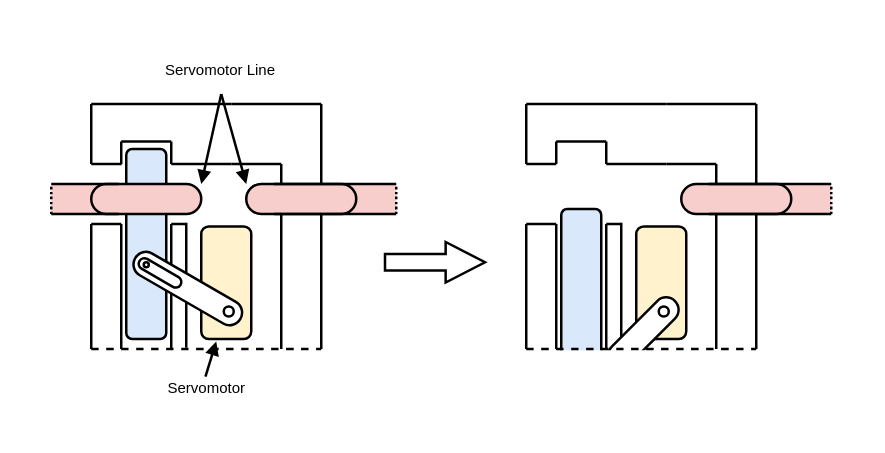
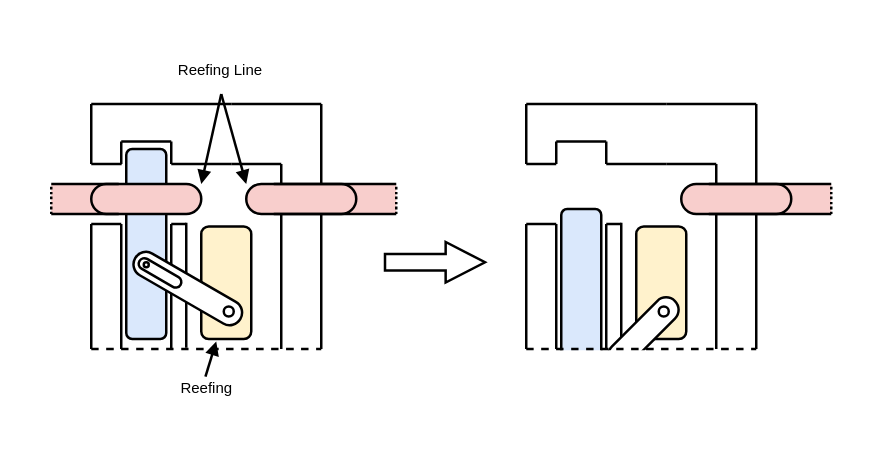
(221, 71) -> (221, 71)
(208, 389) -> (208, 389)
